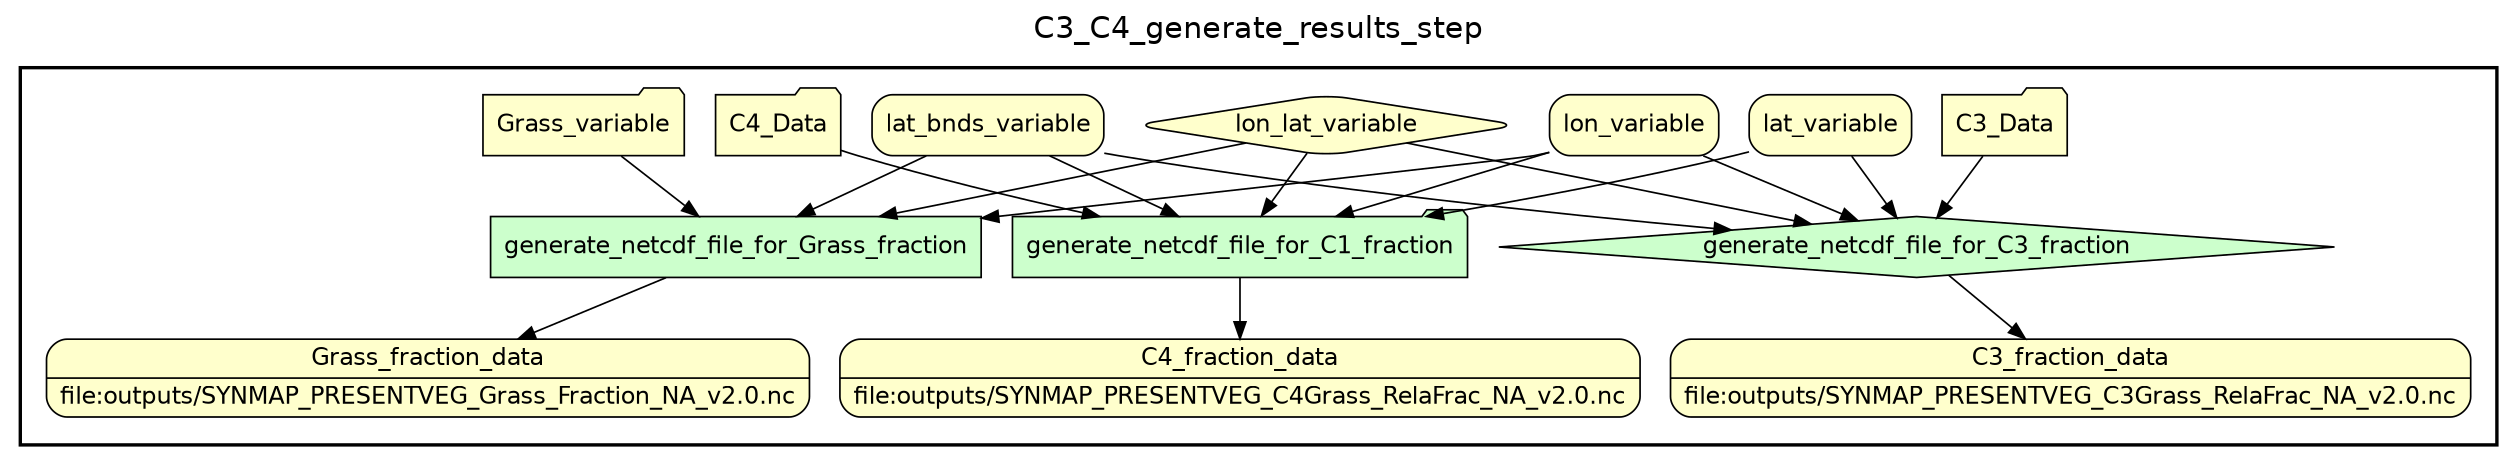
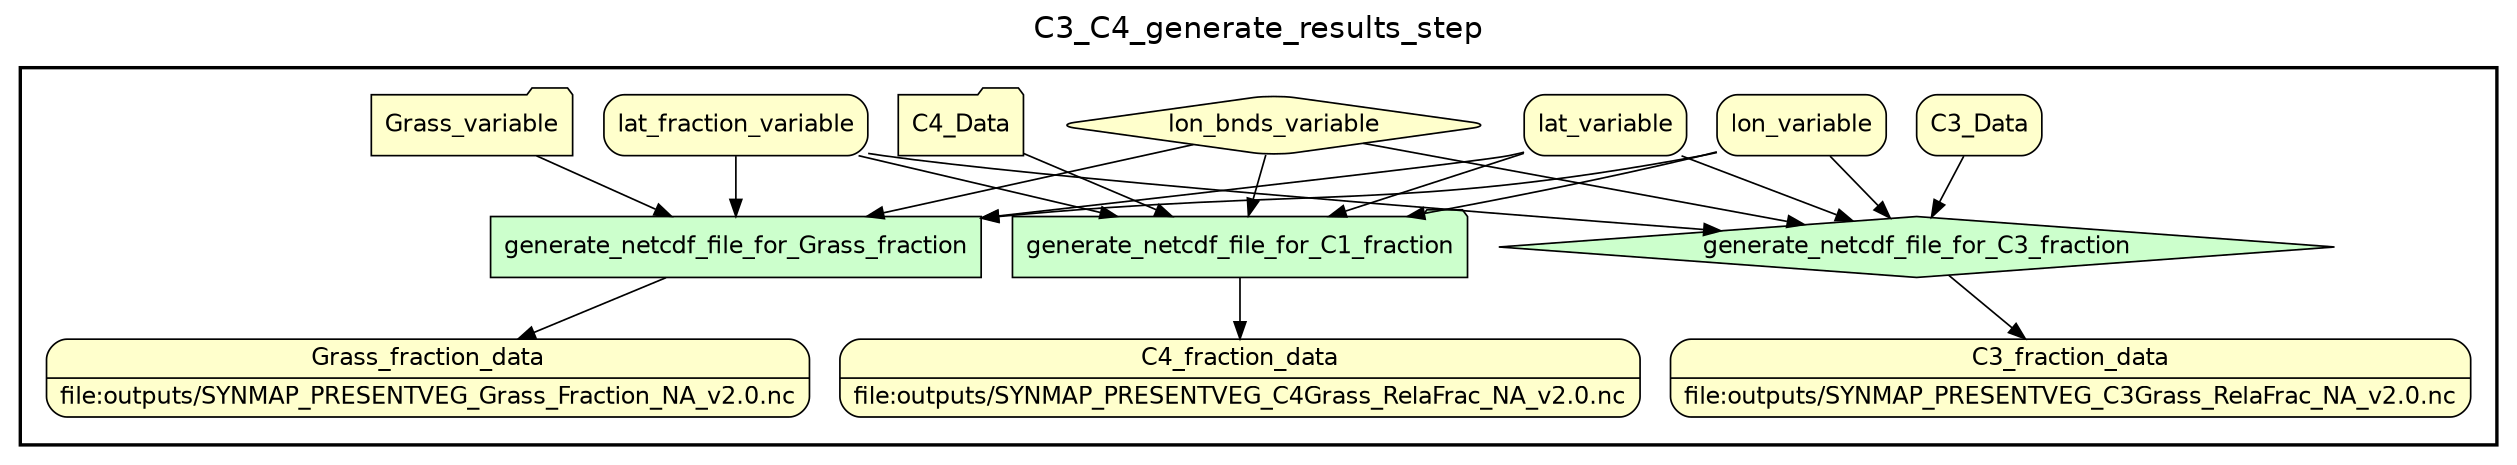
(988, 125) -> (736, 125)
(1326, 125) -> (1274, 125)
(2005, 125) -> (1979, 125)
none -> (1275, 184)
